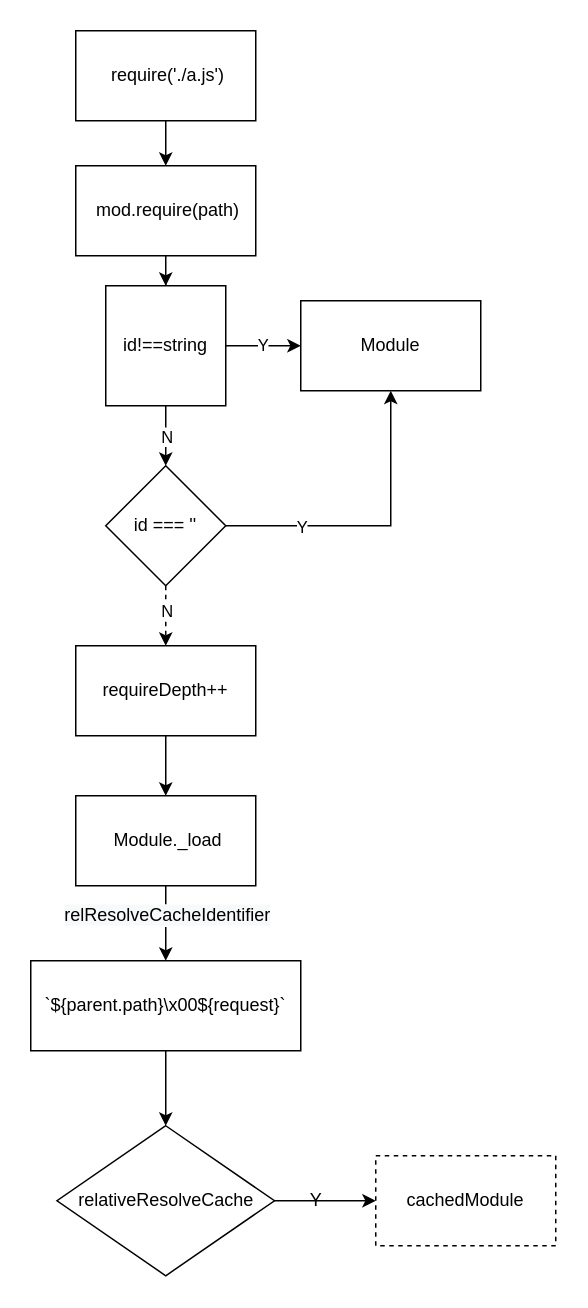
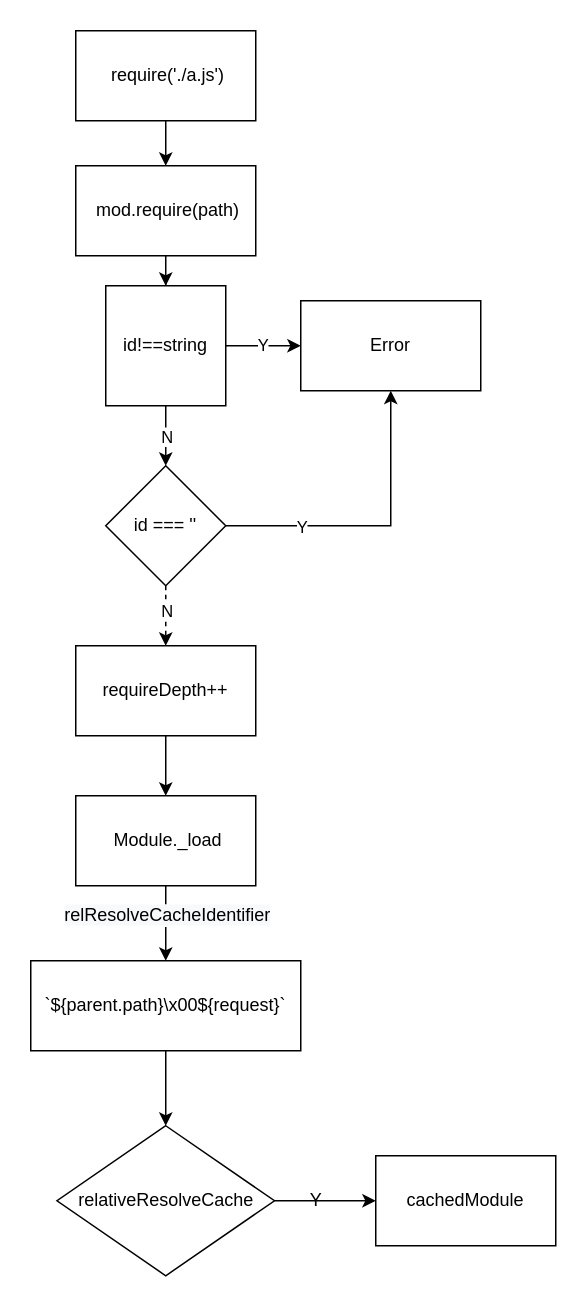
(391, 346) -> (391, 346)
(466, 1201) -> (466, 1201)
